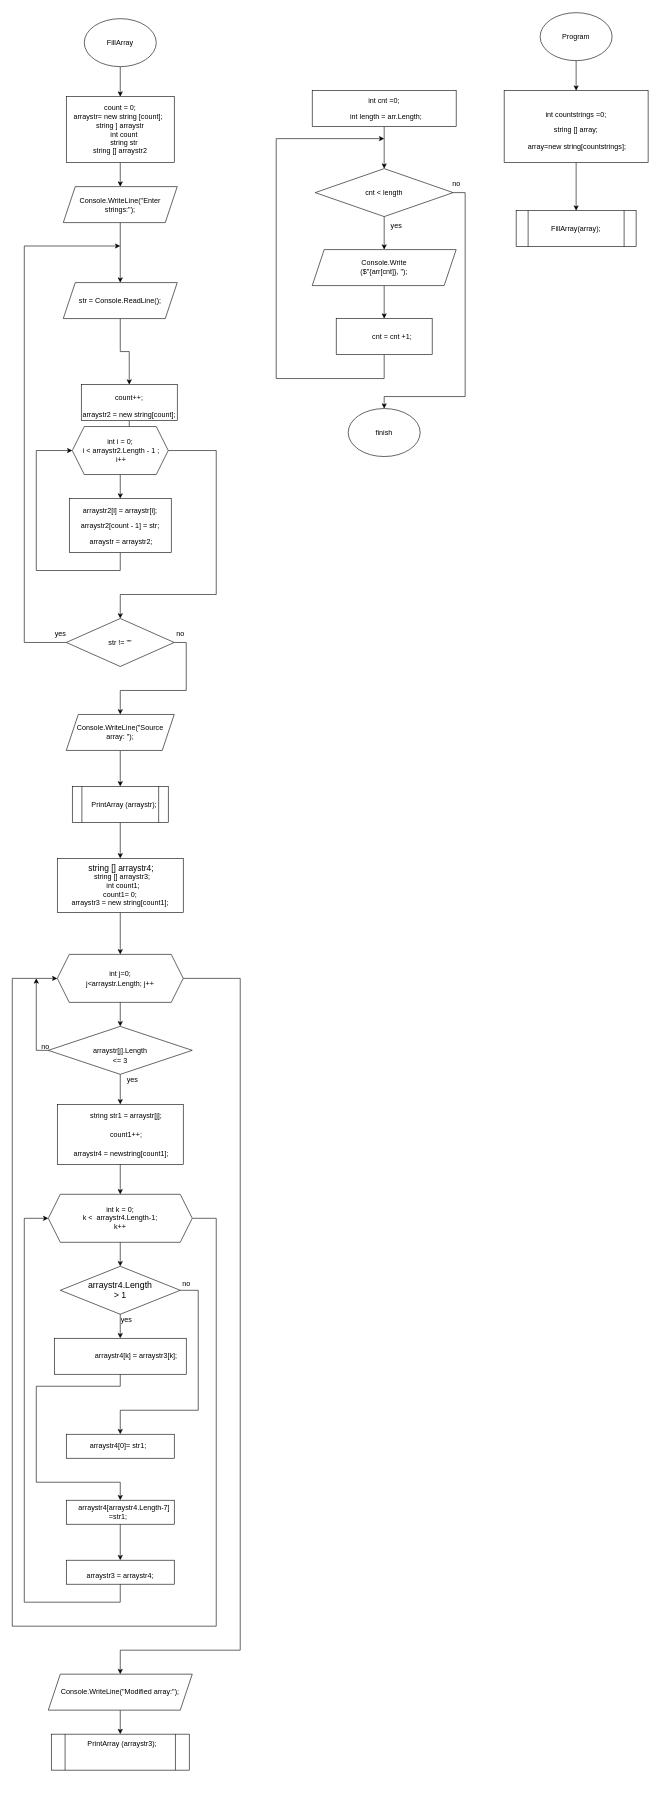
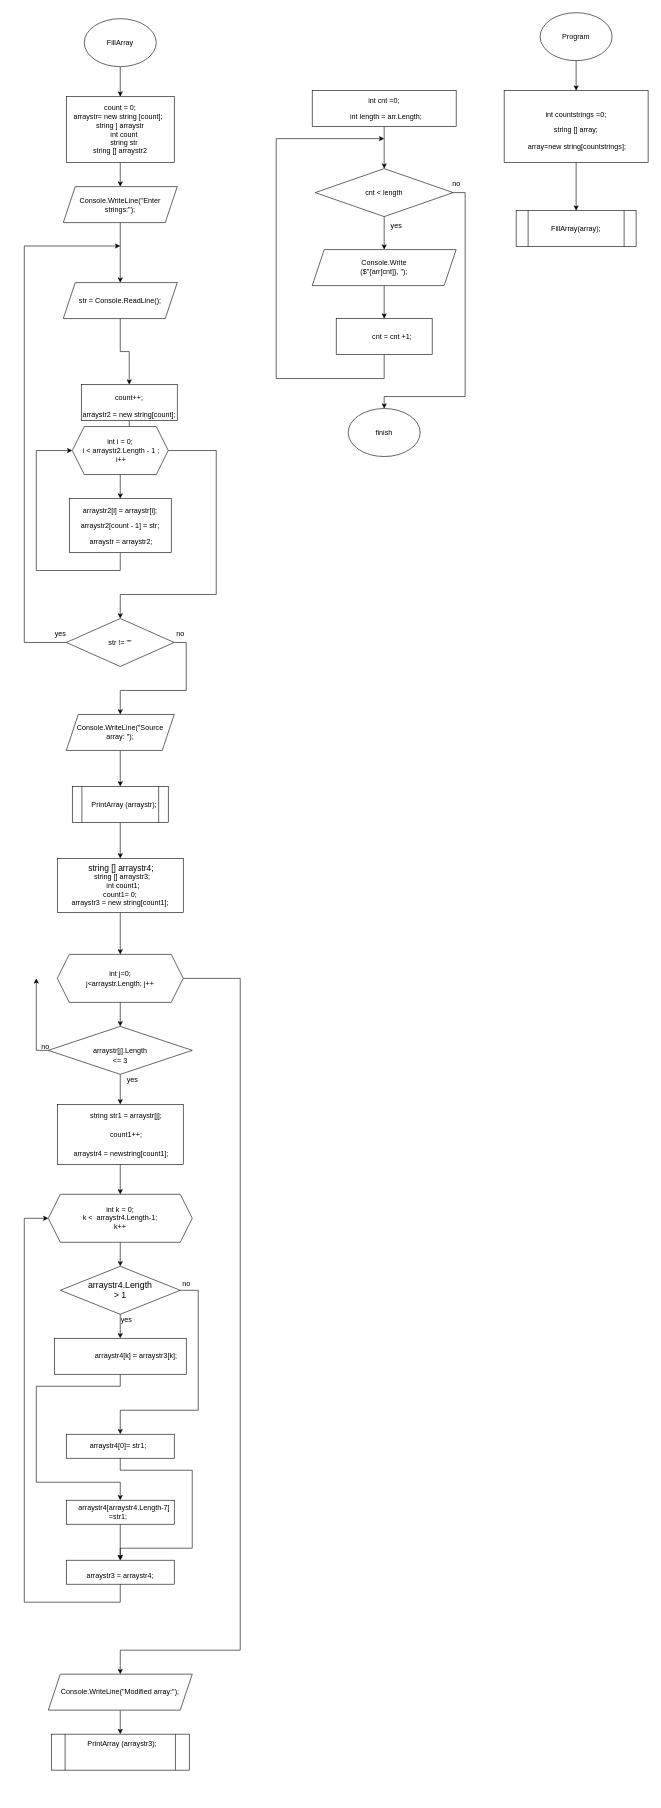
(31, 978) -> none
none -> (192, 1502)
